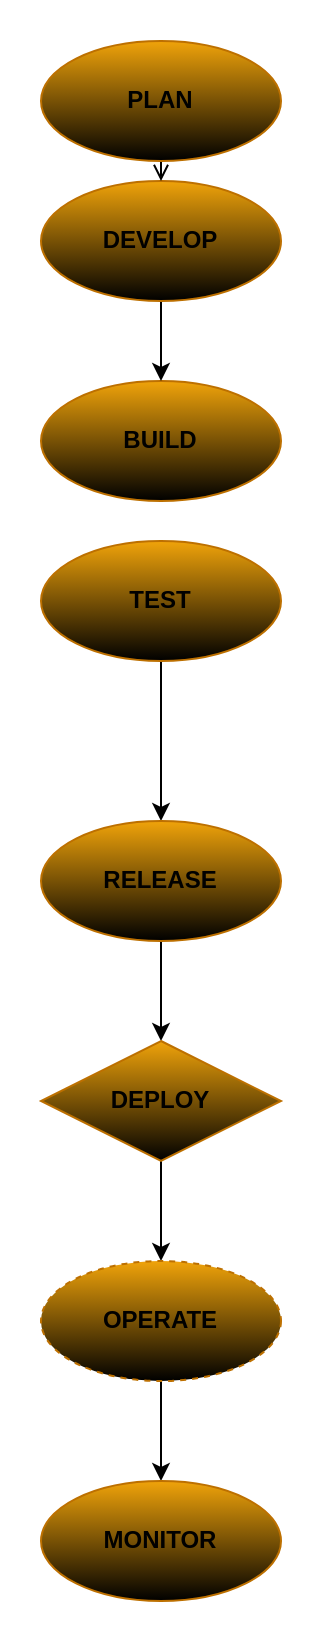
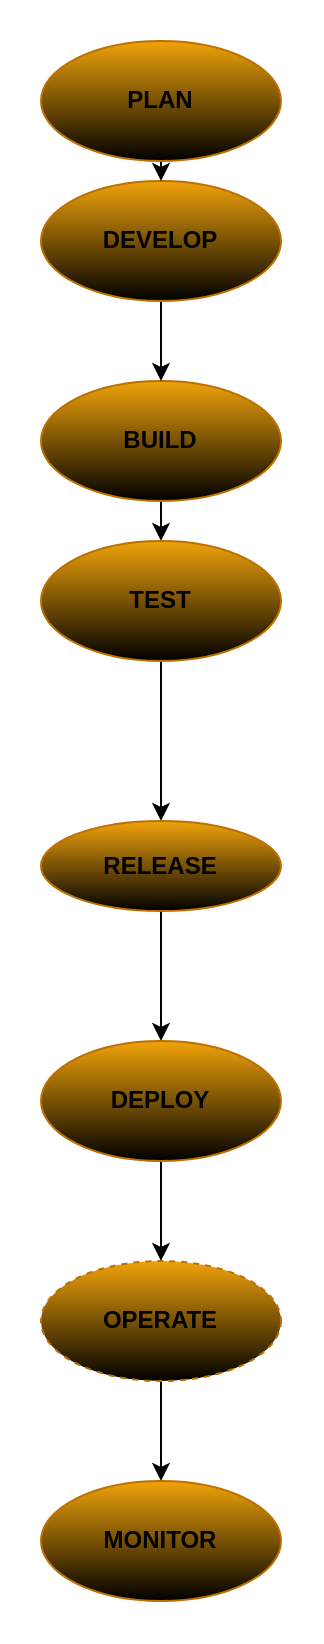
(161, 169) -> (161, 166)
none -> (161, 514)
(161, 881) -> (161, 866)
(161, 1101) -> (161, 1101)
